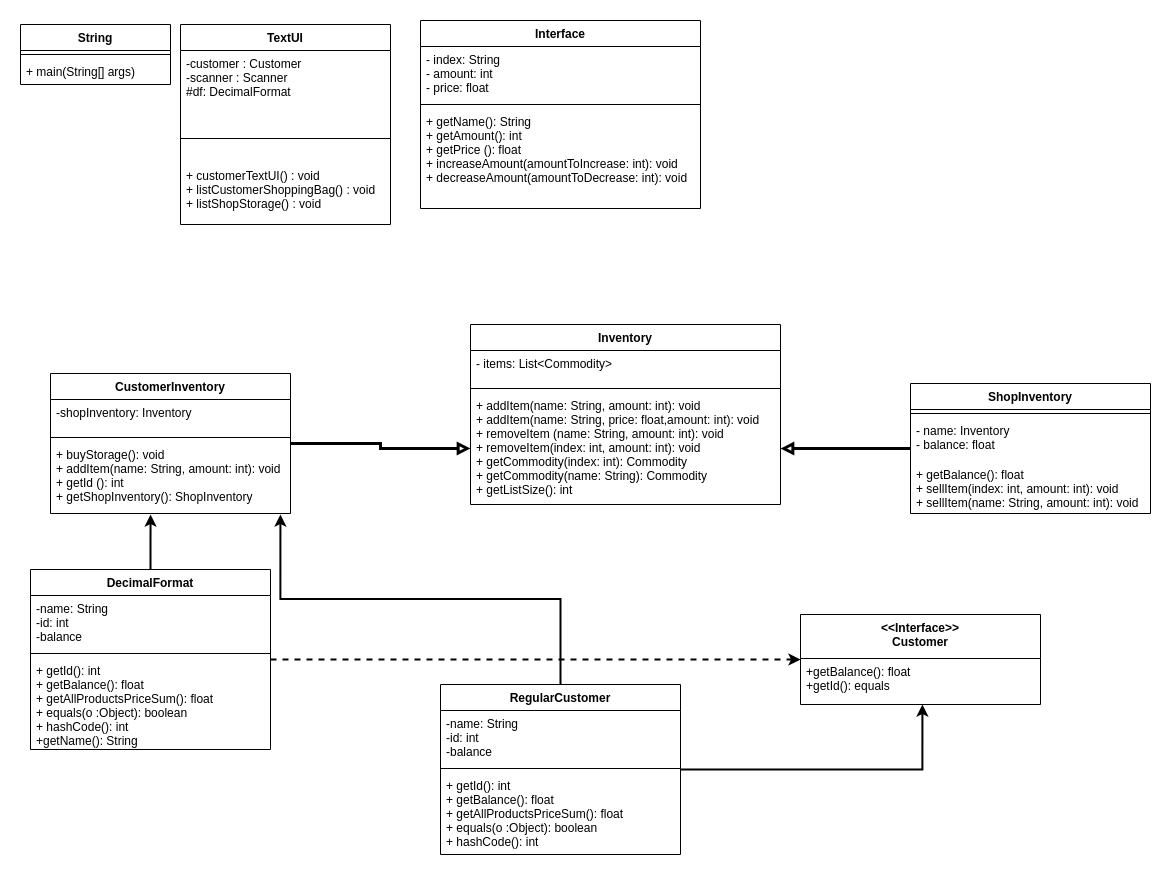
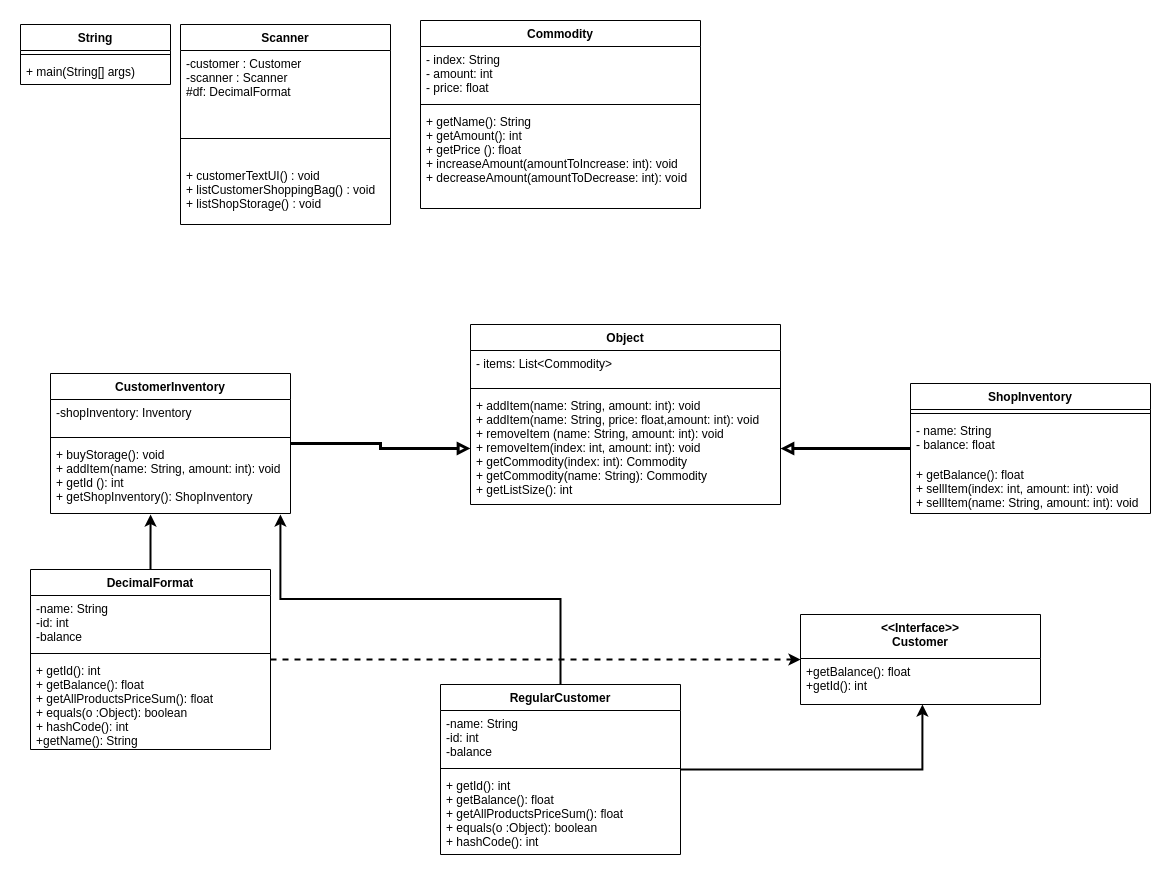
(560, 34) -> (560, 34)
(285, 38) -> (285, 38)
(625, 338) -> (625, 338)
(968, 431) -> (957, 431)
(867, 672) -> (867, 672)
